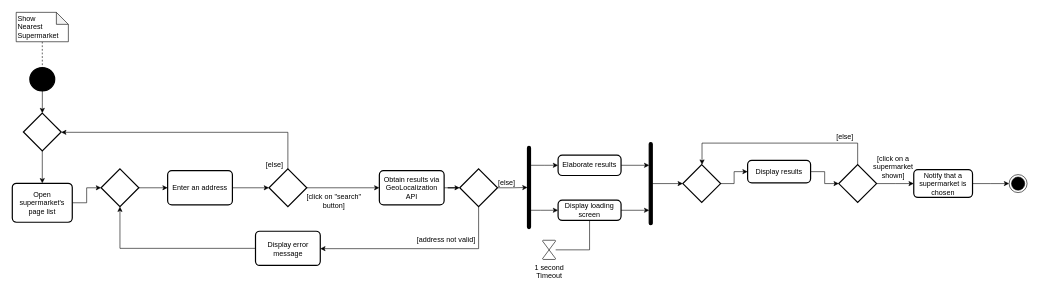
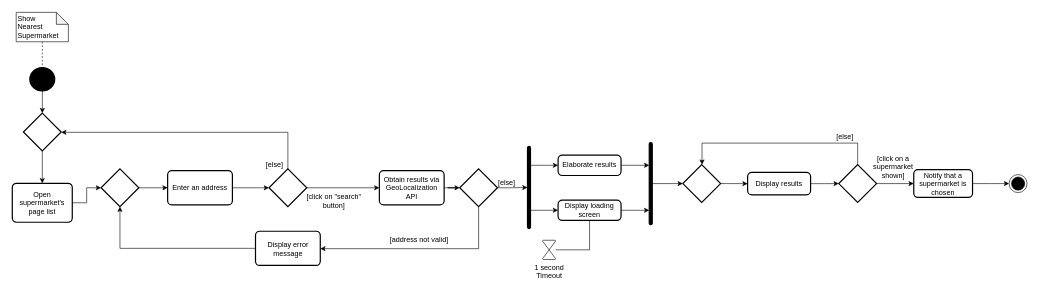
(779, 172) -> (779, 184)
(446, 240) -> (419, 240)
